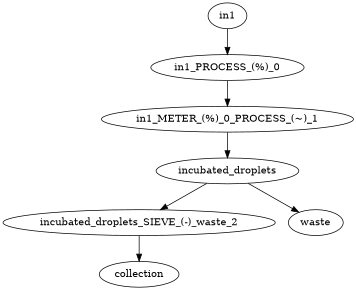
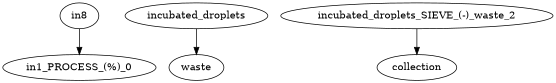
(227, 16) -> (79, 16)
(227, 119) -> none
(187, 195) -> none
